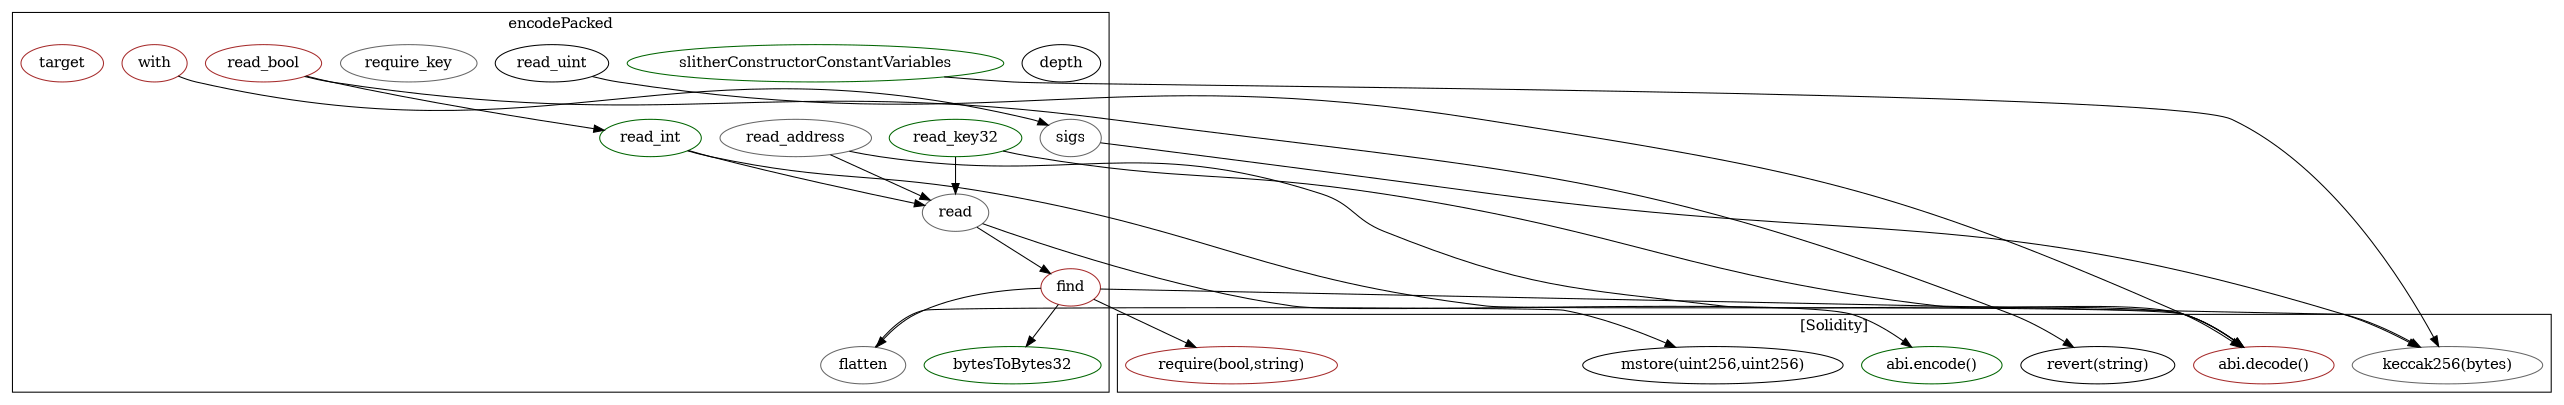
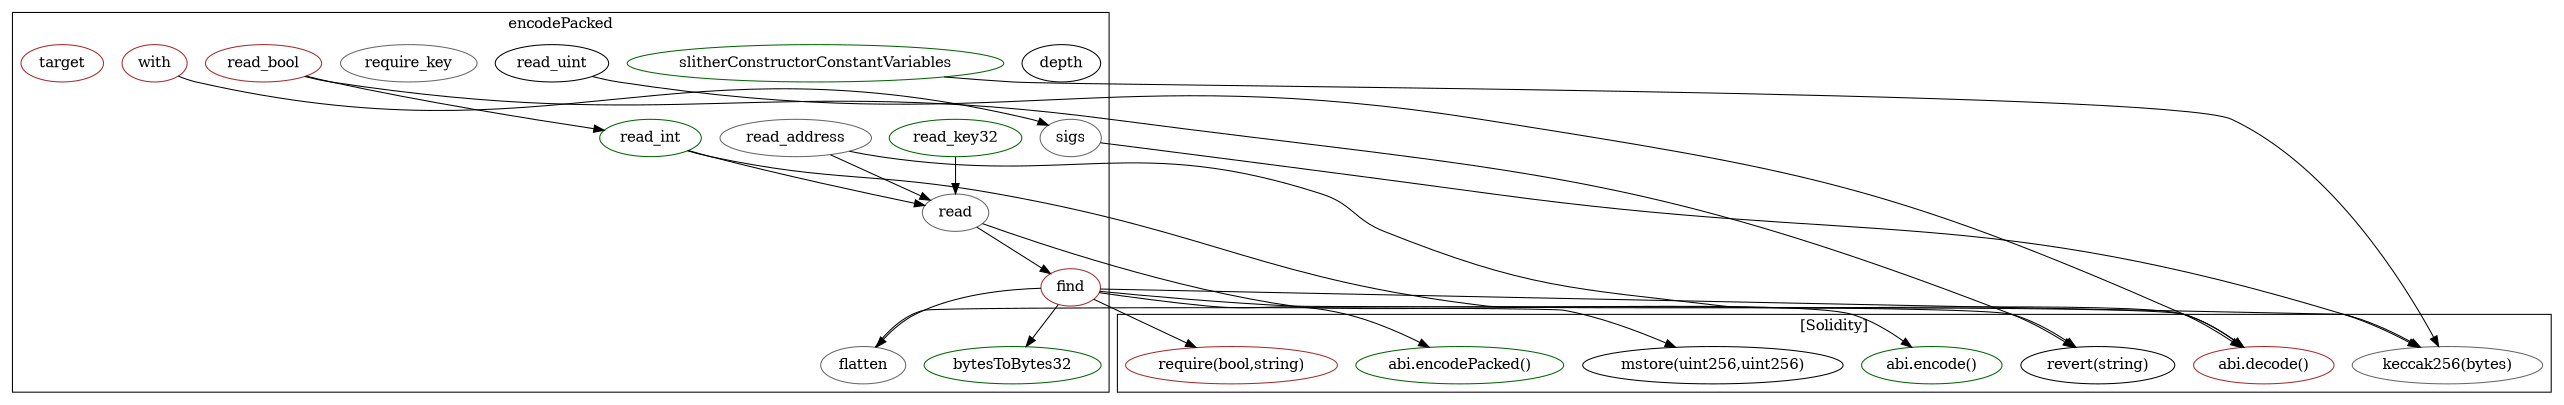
(1622, 243) -> none
none -> (1586, 307)
none -> (1460, 365)
